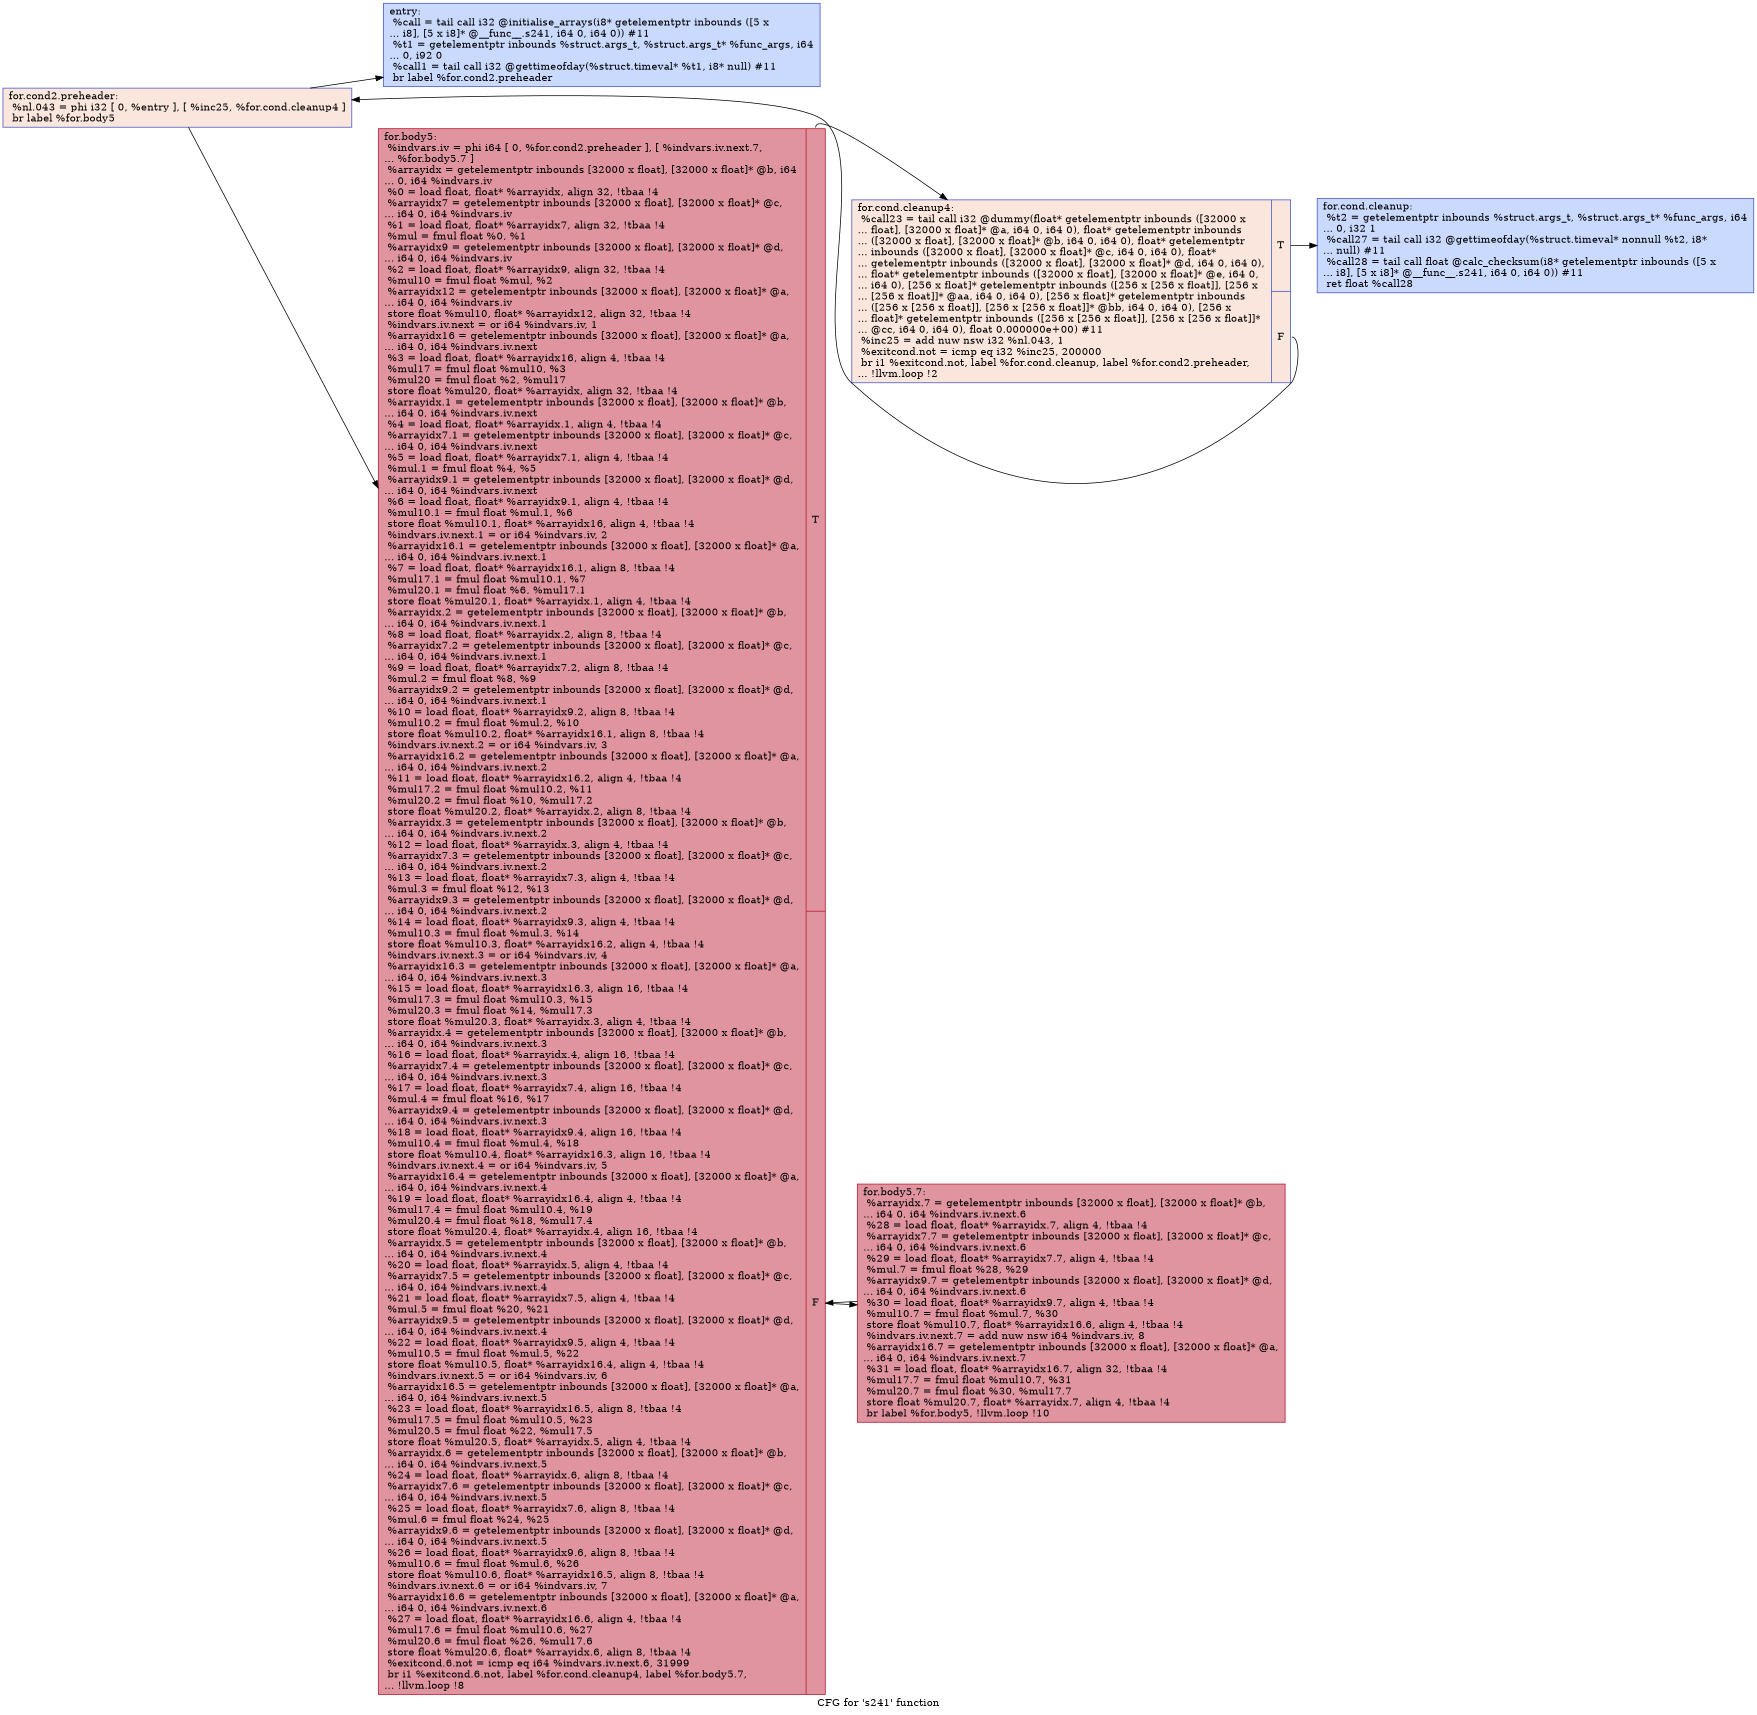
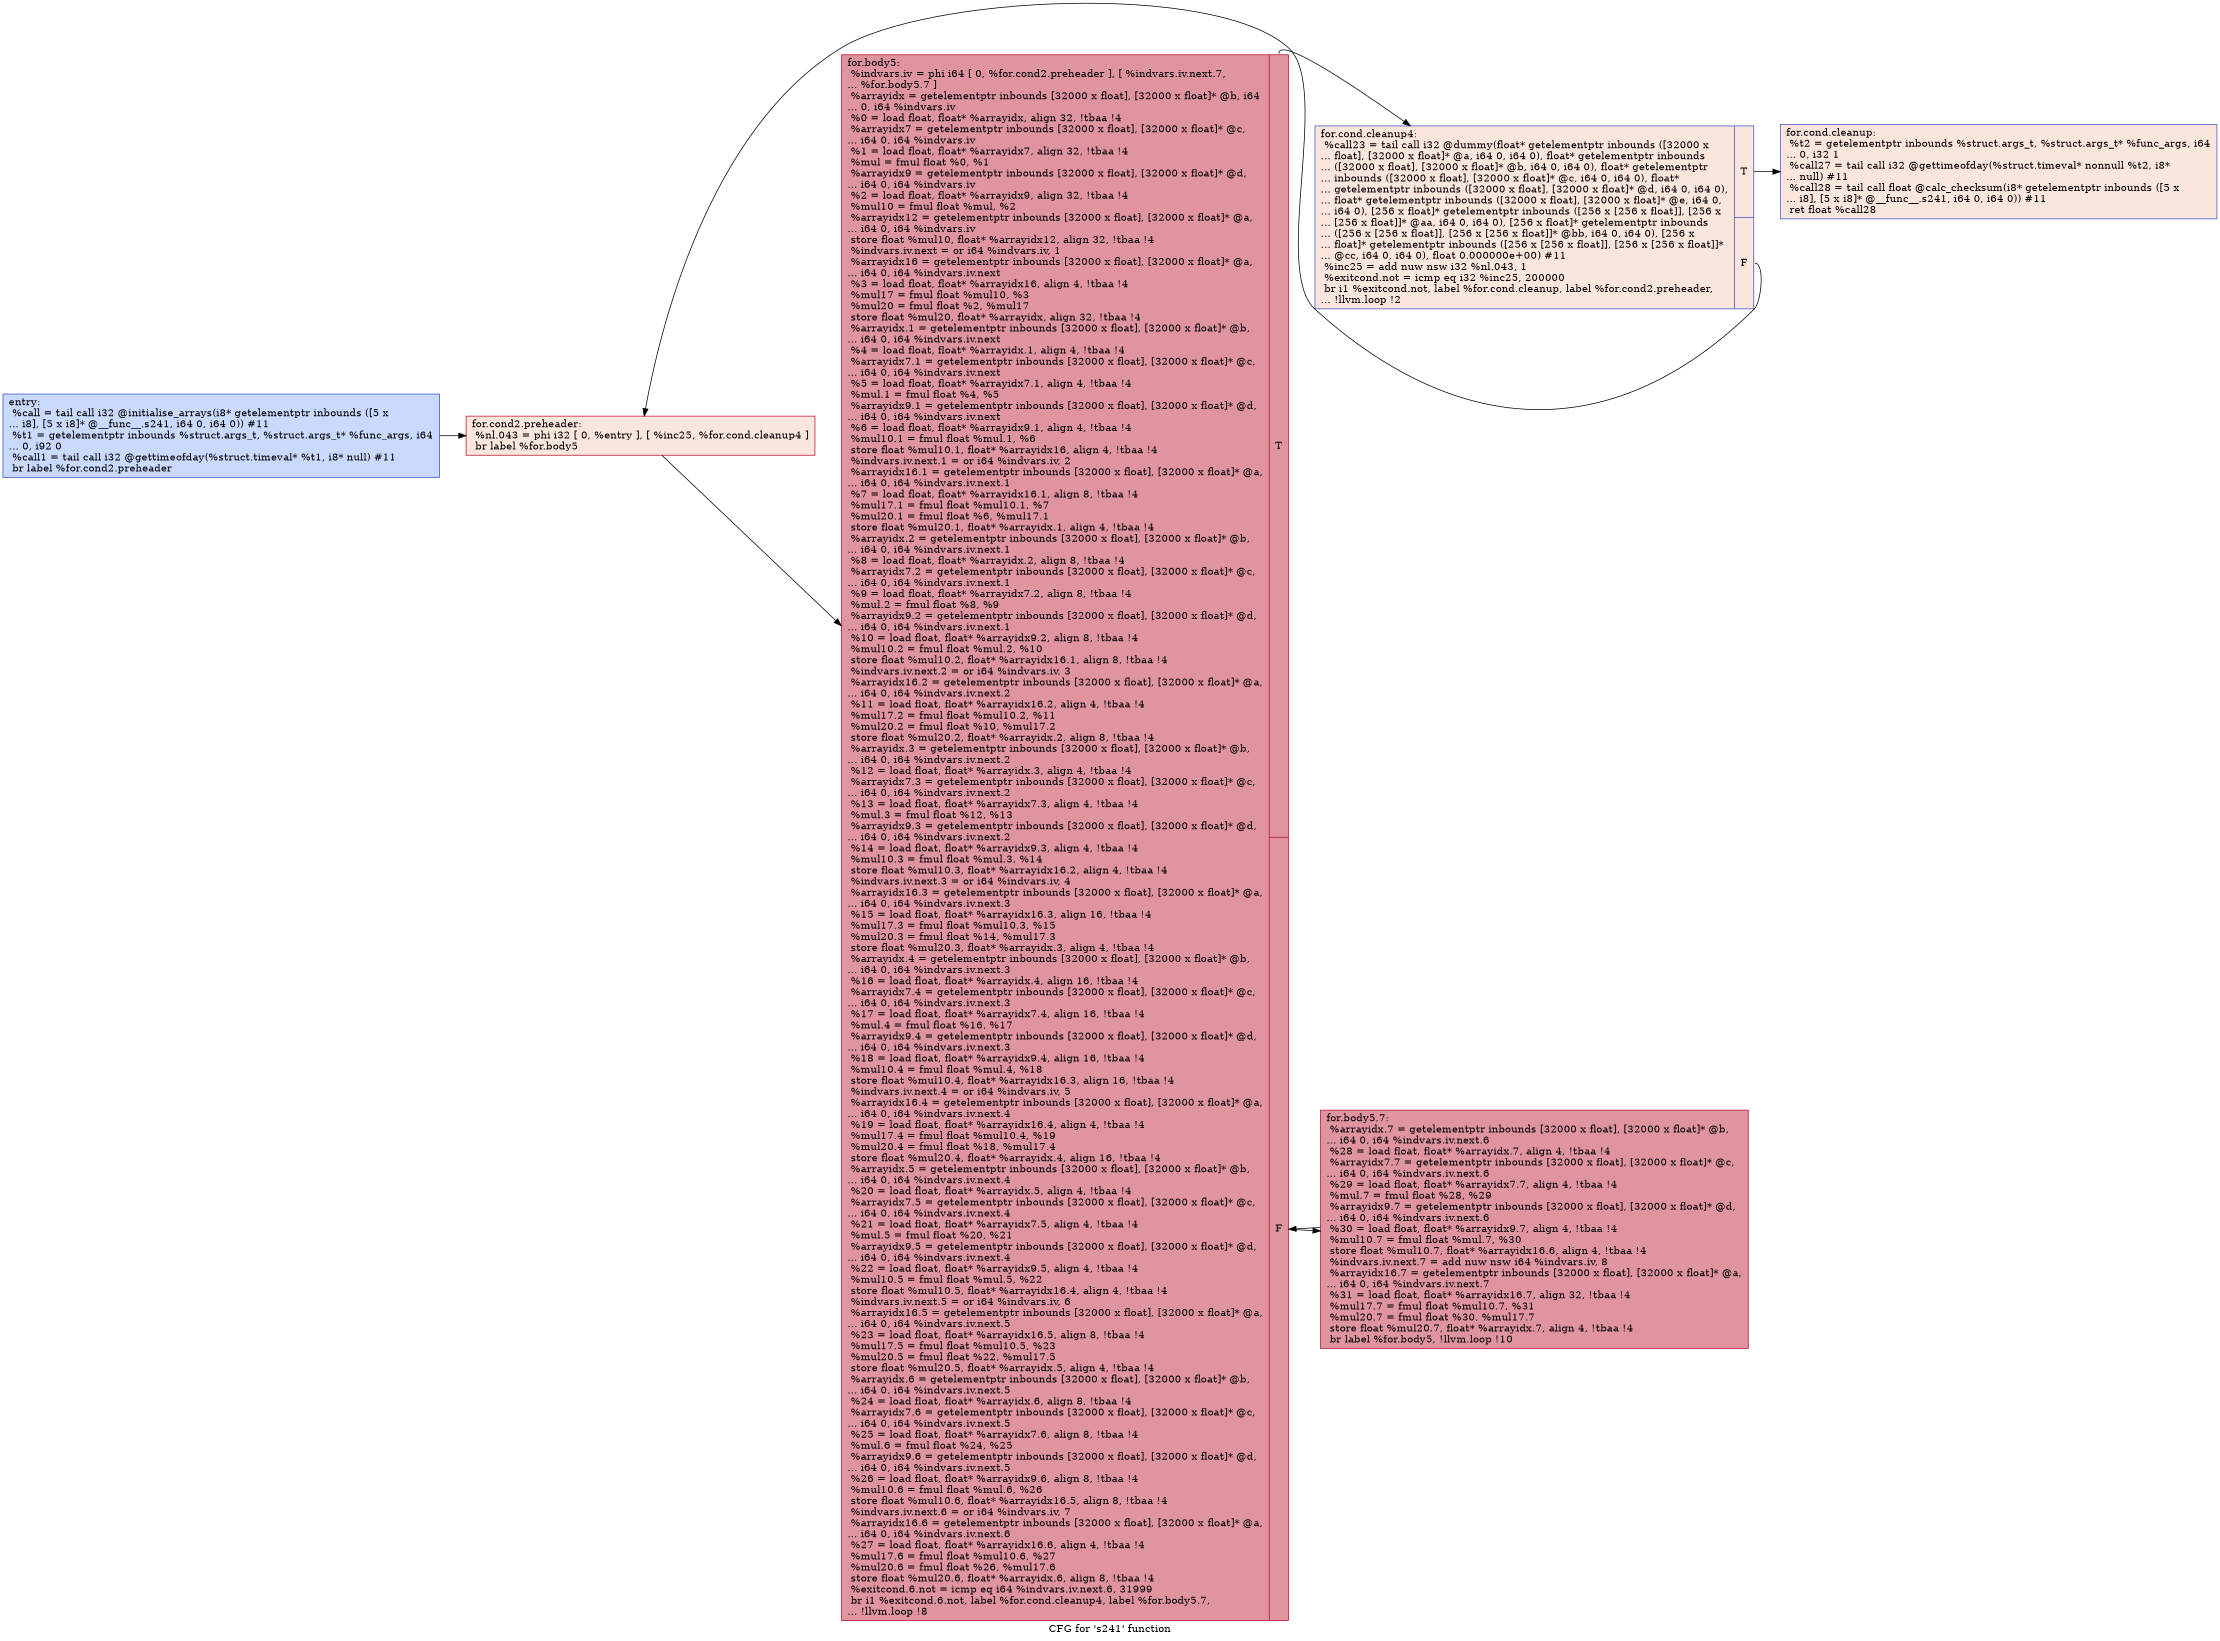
(343, 83) -> (449, 436)
(177, 108) -> (641, 436)
(1535, 246) -> (1999, 172)
